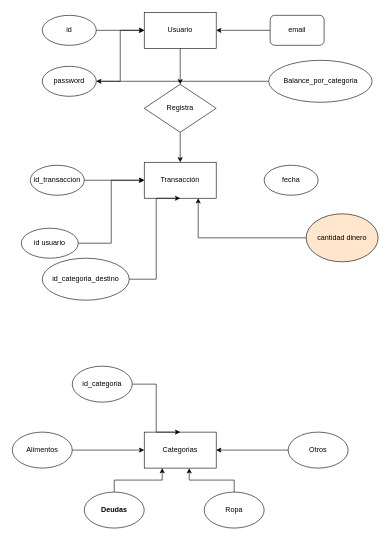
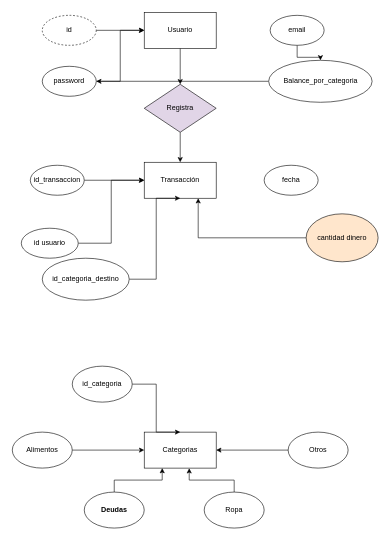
(69, 30) -> (69, 30)
(221, 30) -> (319, 57)
(297, 30) -> (297, 30)
(180, 108) -> (180, 108)
